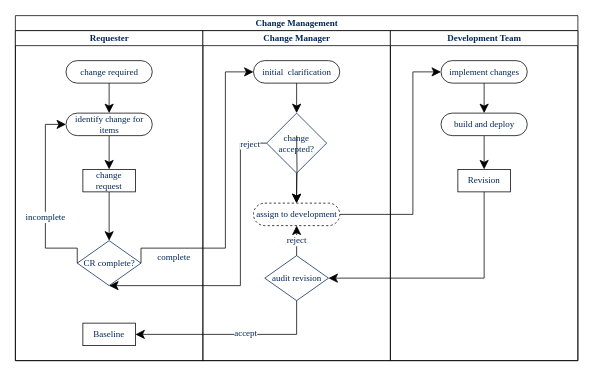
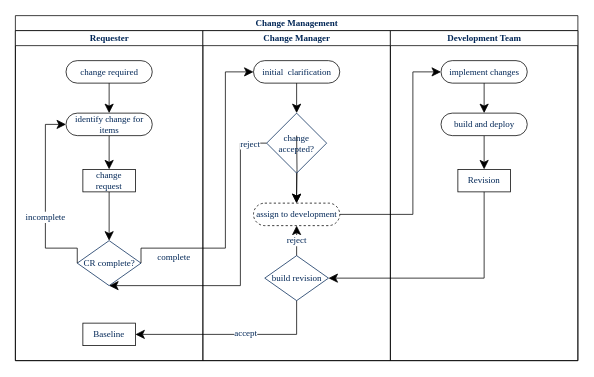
(297, 278) -> (297, 278)
